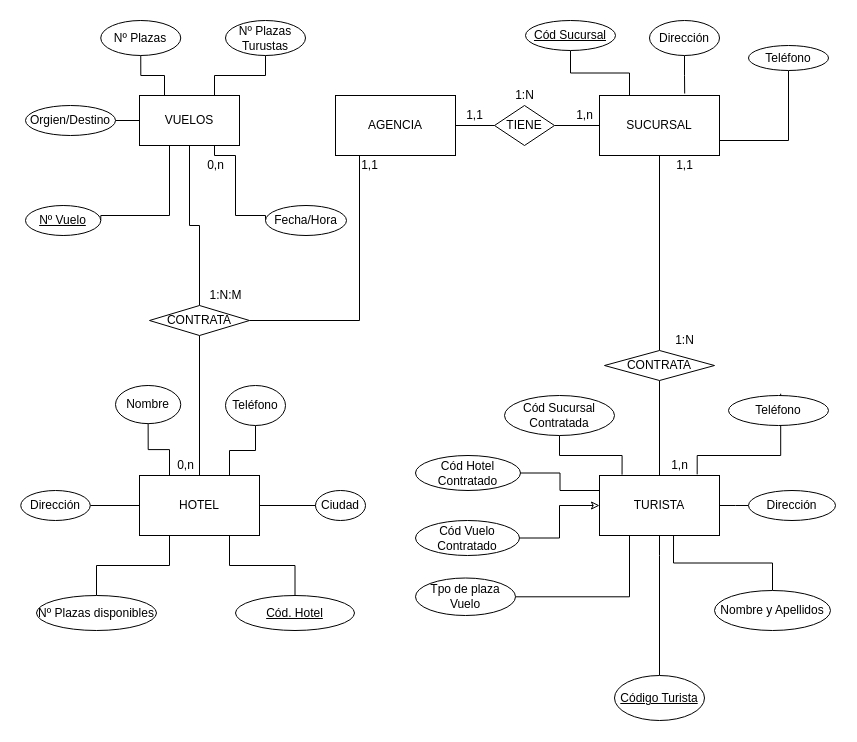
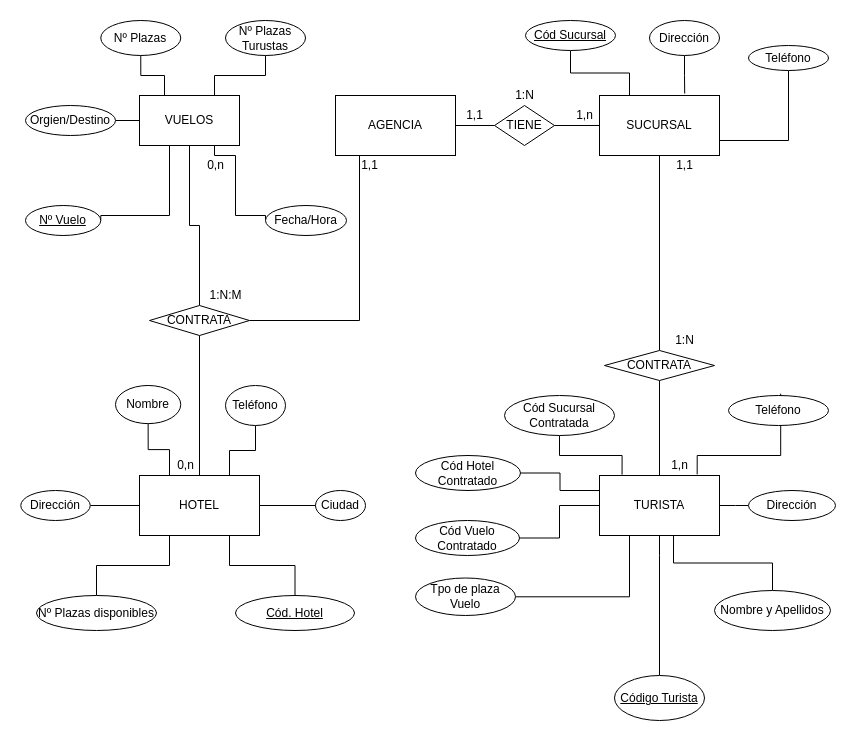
(591, 506) -> (594, 506)
